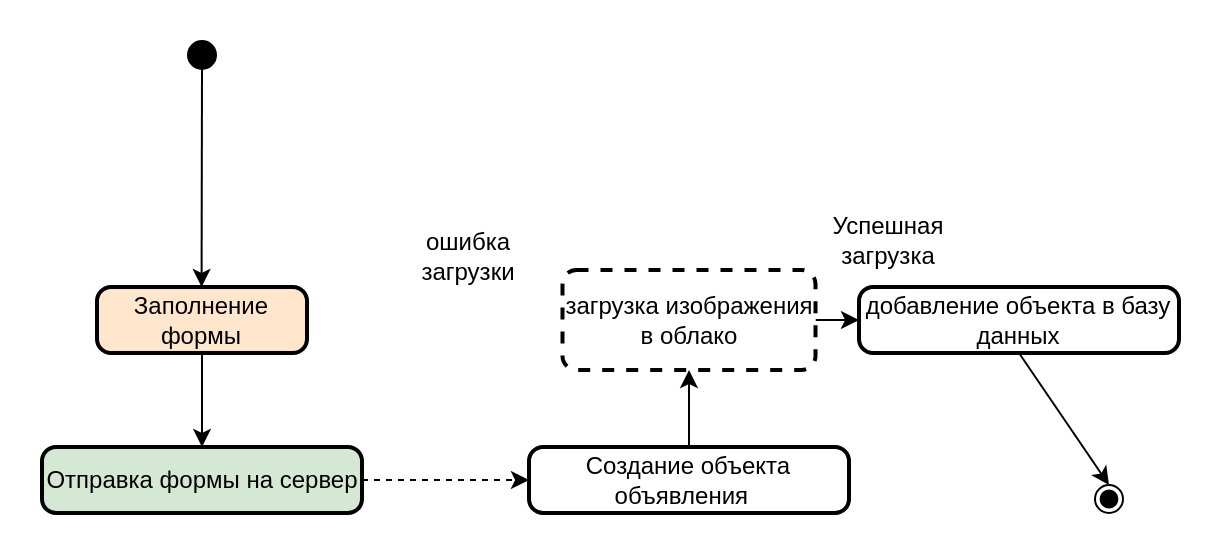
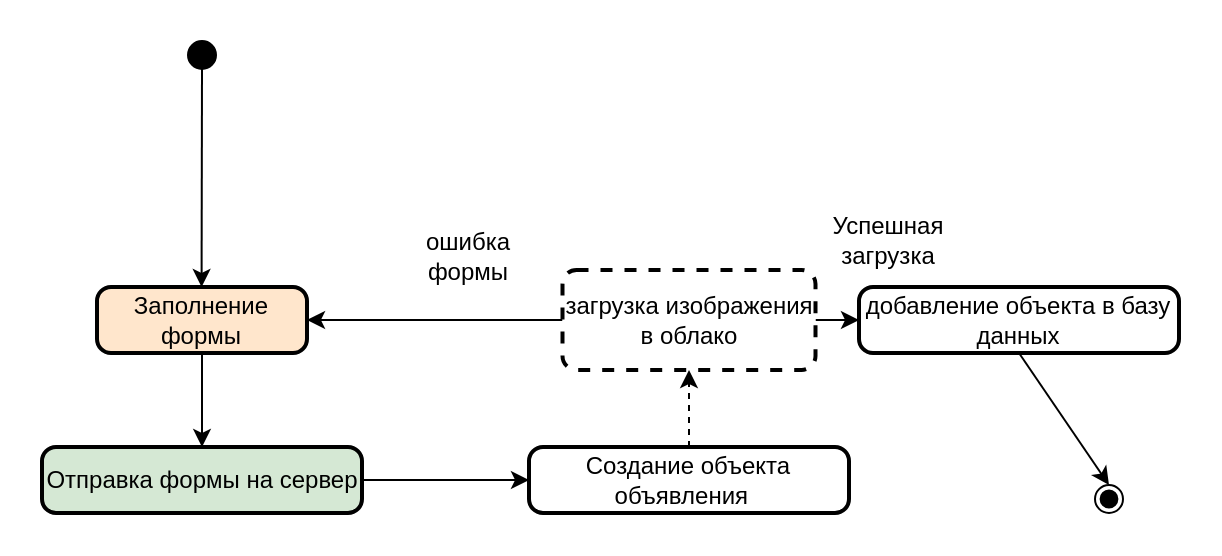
(469, 257) -> (469, 257)
none -> (441, 320)
(689, 414) -> (689, 414)
(441, 480) -> (441, 480)
